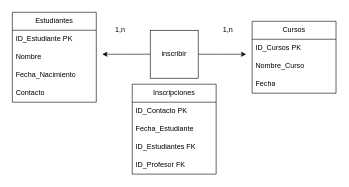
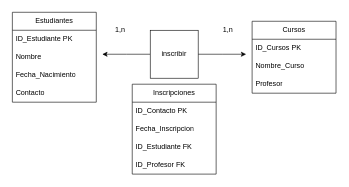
(266, 84) -> (272, 84)
(167, 129) -> (168, 129)
(168, 147) -> (166, 147)
